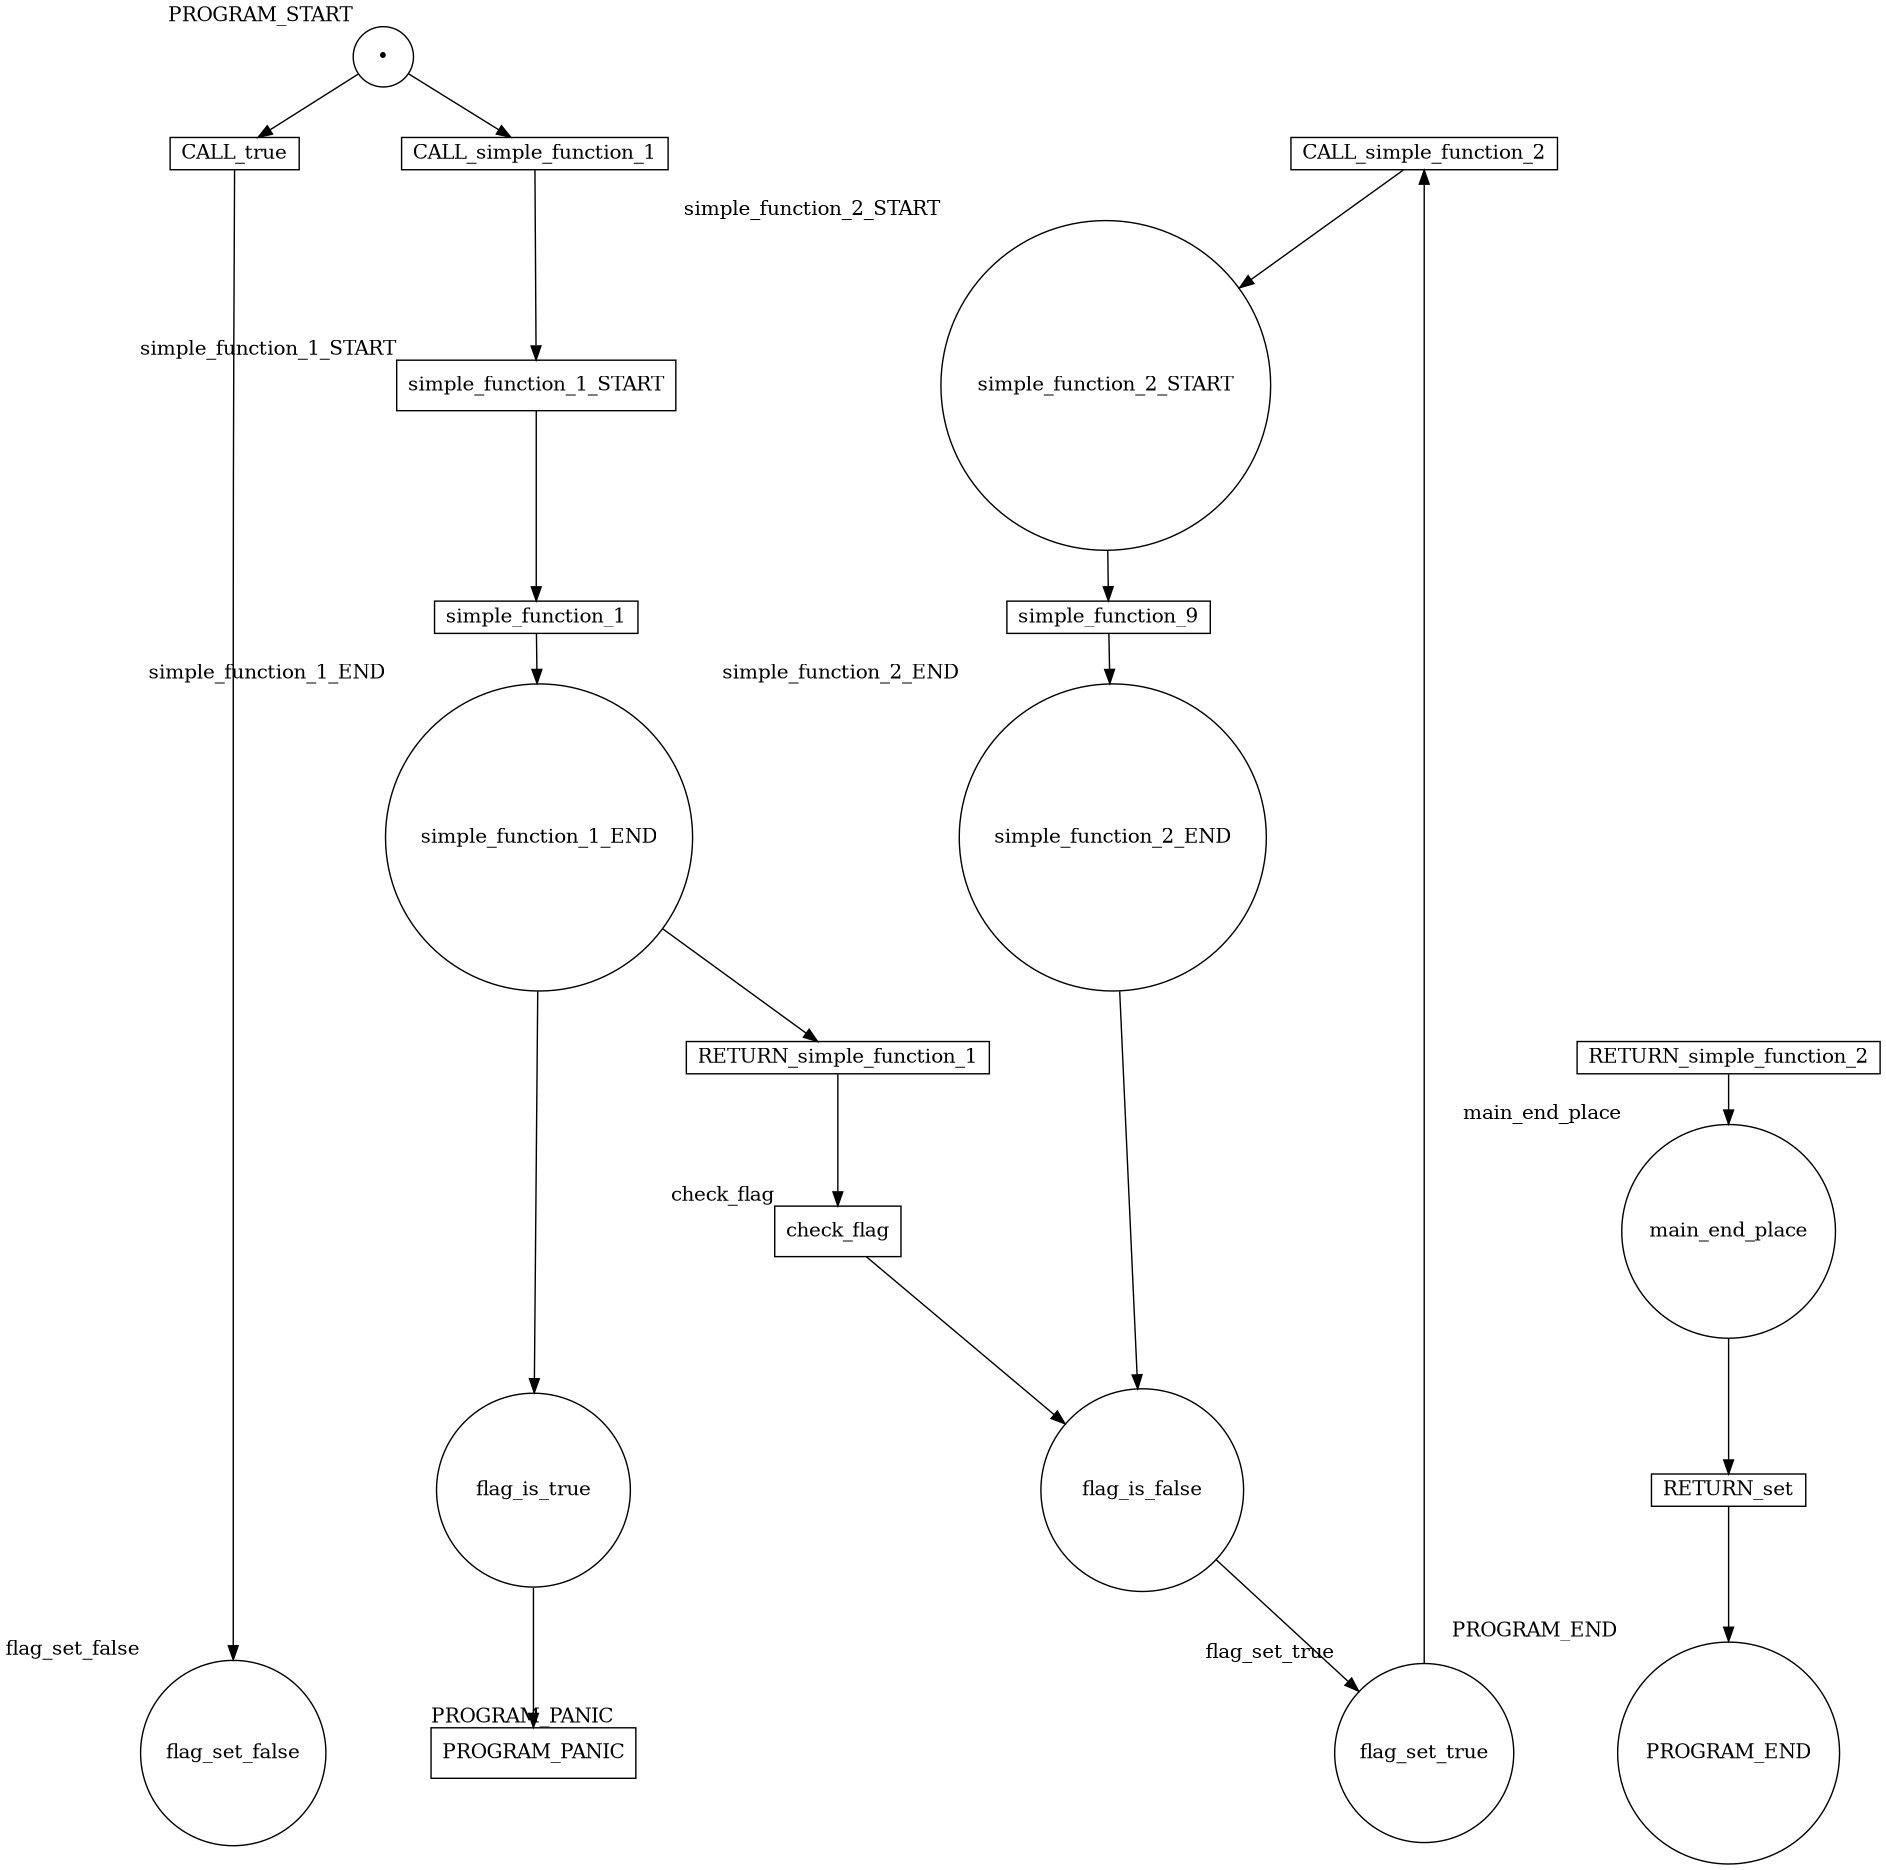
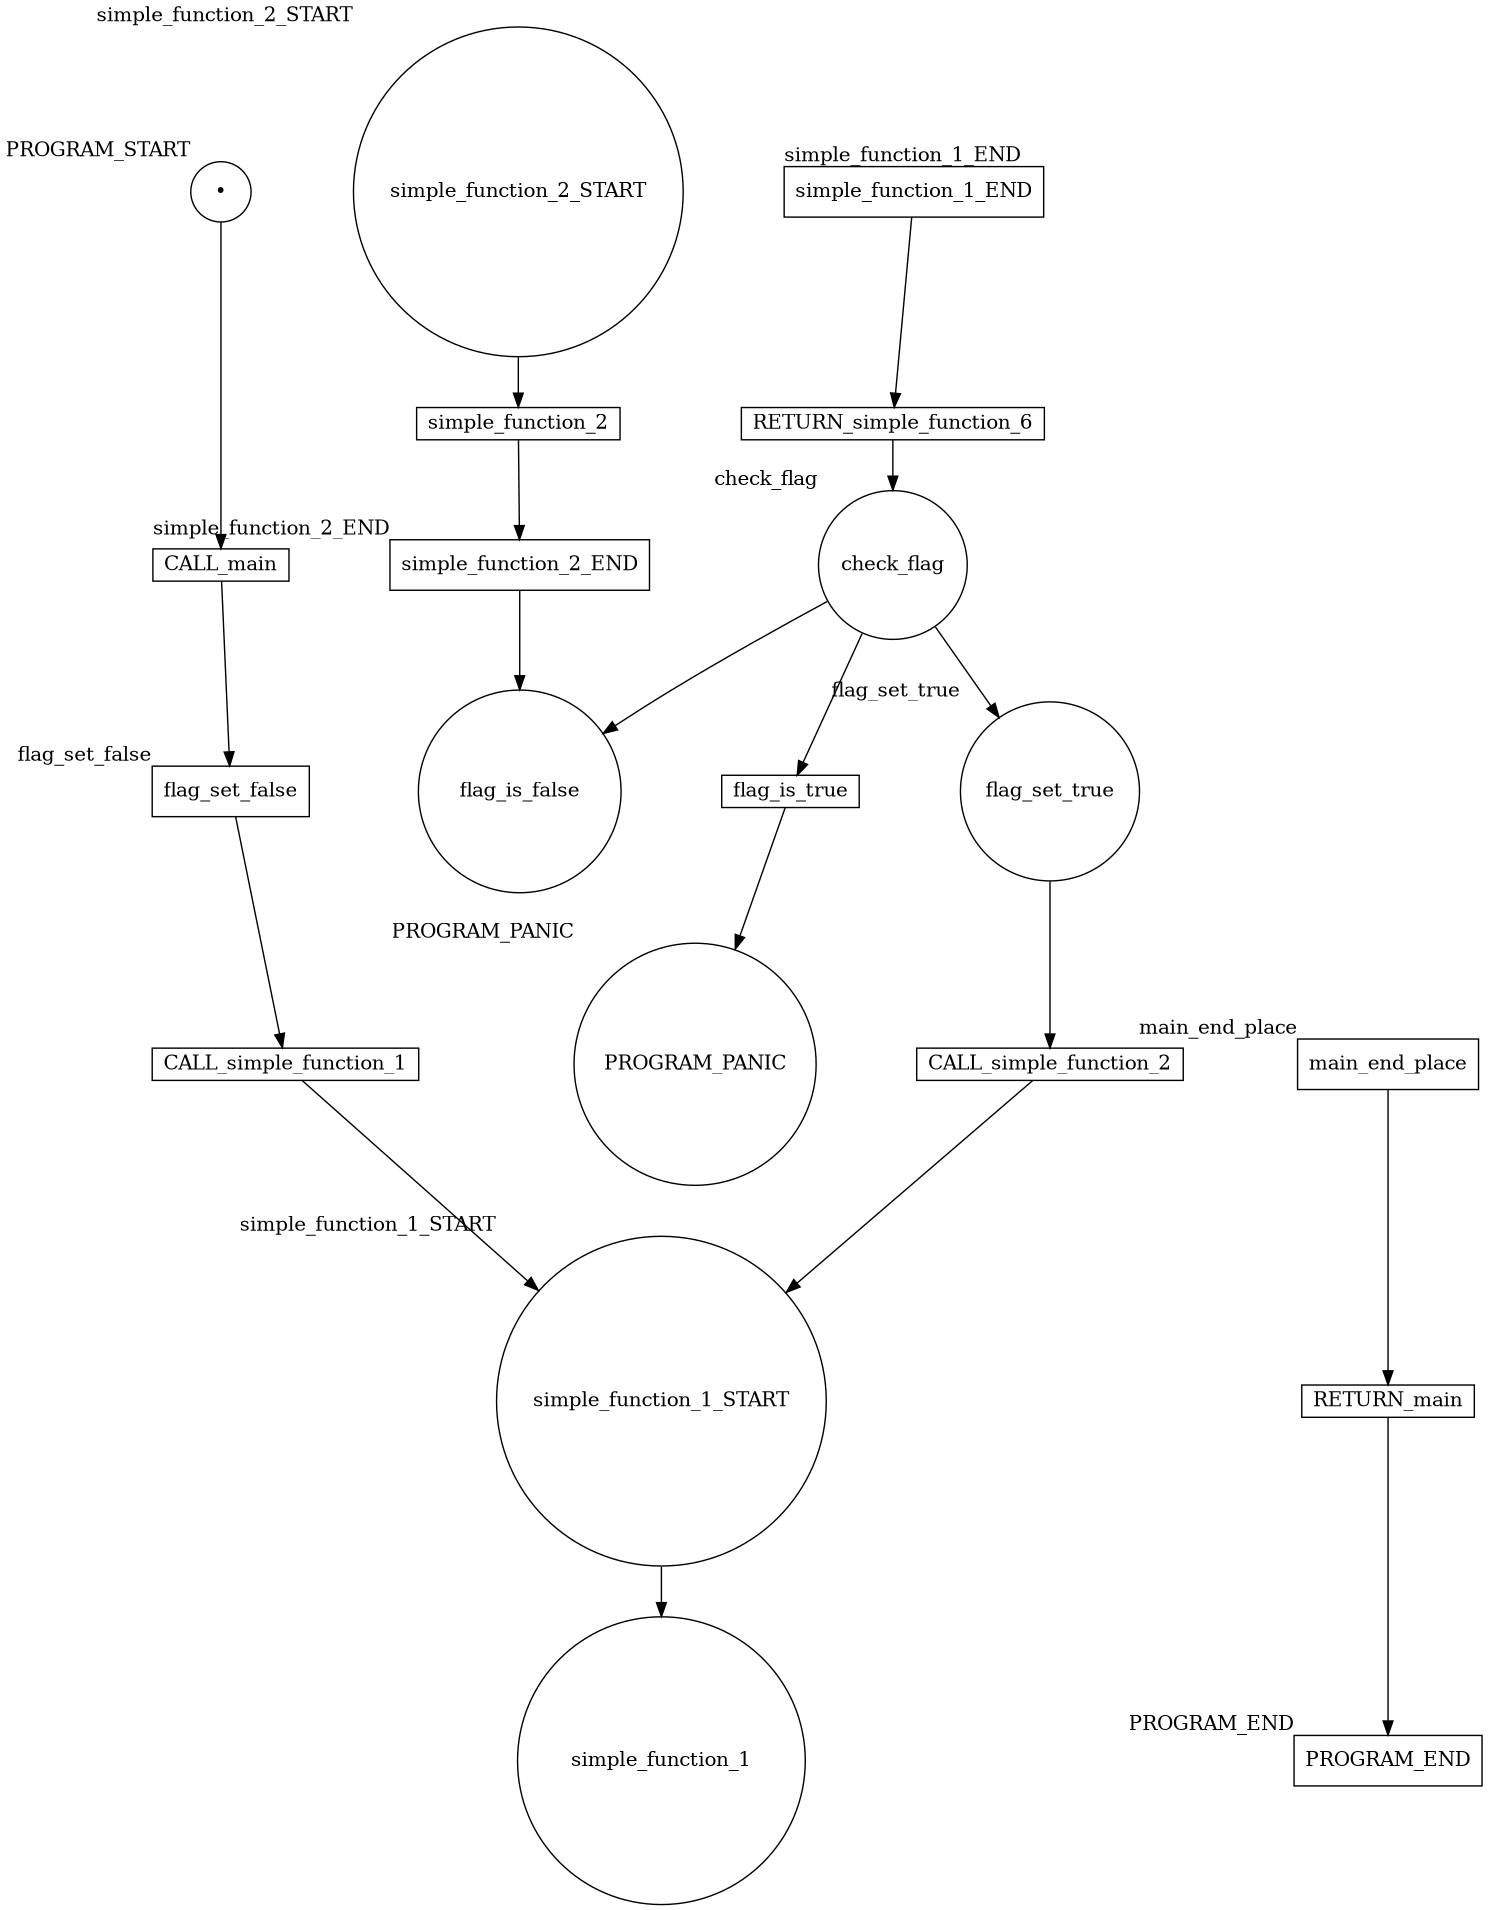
(454, 102) -> (258, 925)
(235, 154) -> (221, 565)
(1327, 225) -> (915, 1182)
(536, 385) -> (661, 1401)
(536, 617) -> (661, 1761)
(1109, 617) -> (518, 424)
(537, 651) -> none
(539, 837) -> (914, 192)
(1113, 837) -> (520, 565)
(838, 1058) -> (893, 424)
(1729, 1058) -> none
(536, 1185) -> (833, 698)
(838, 1231) -> (893, 565)
(1729, 1231) -> (1388, 1064)
(533, 1490) -> (790, 791)
(1729, 1490) -> (1388, 1401)
(1282, 1620) -> (963, 667)
(233, 1753) -> (231, 791)
(533, 1753) -> (695, 1064)
(1729, 1753) -> (1388, 1761)
